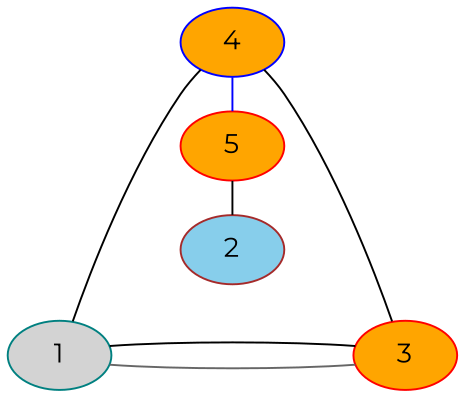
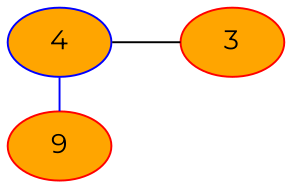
(232, 146) -> (60, 146)
(232, 250) -> none
(60, 355) -> none
